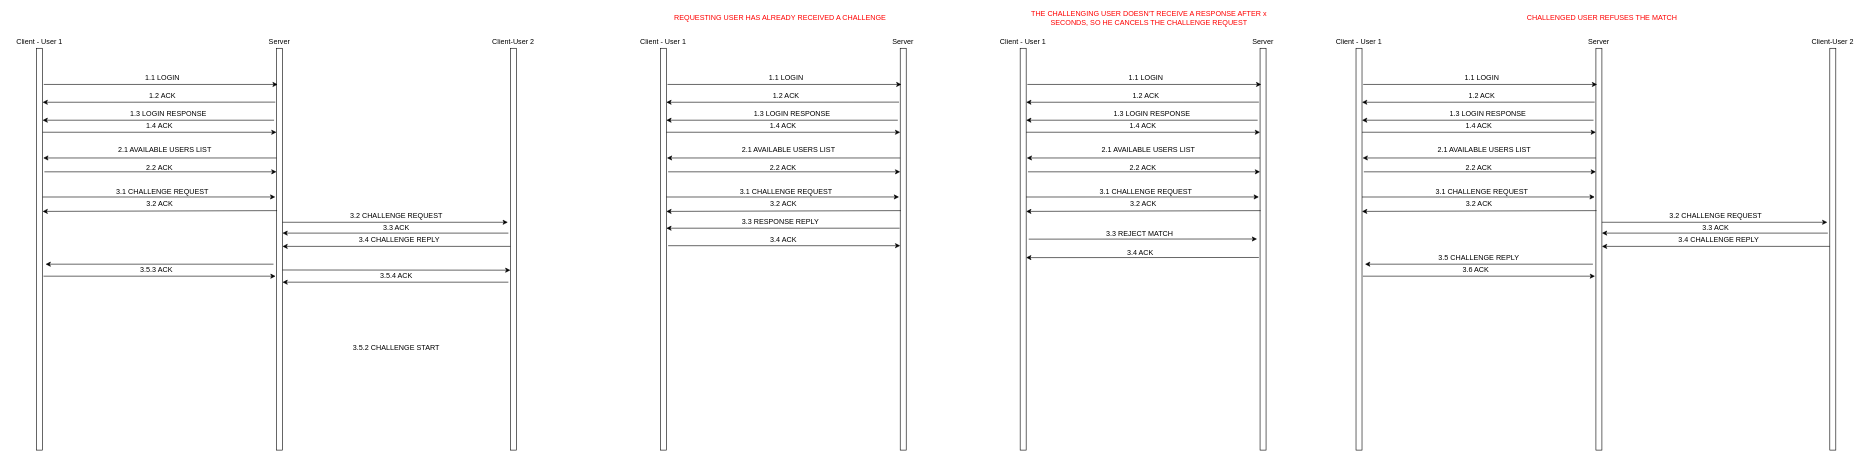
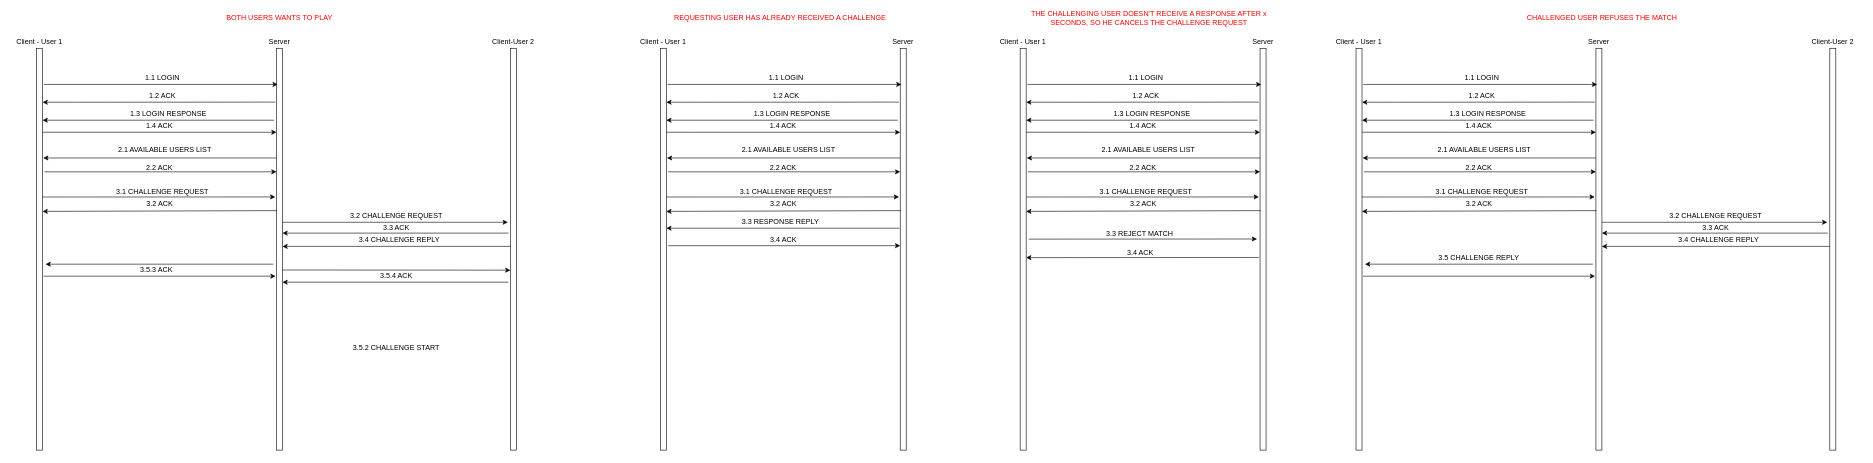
none -> (279, 18)
(1476, 270) -> none
